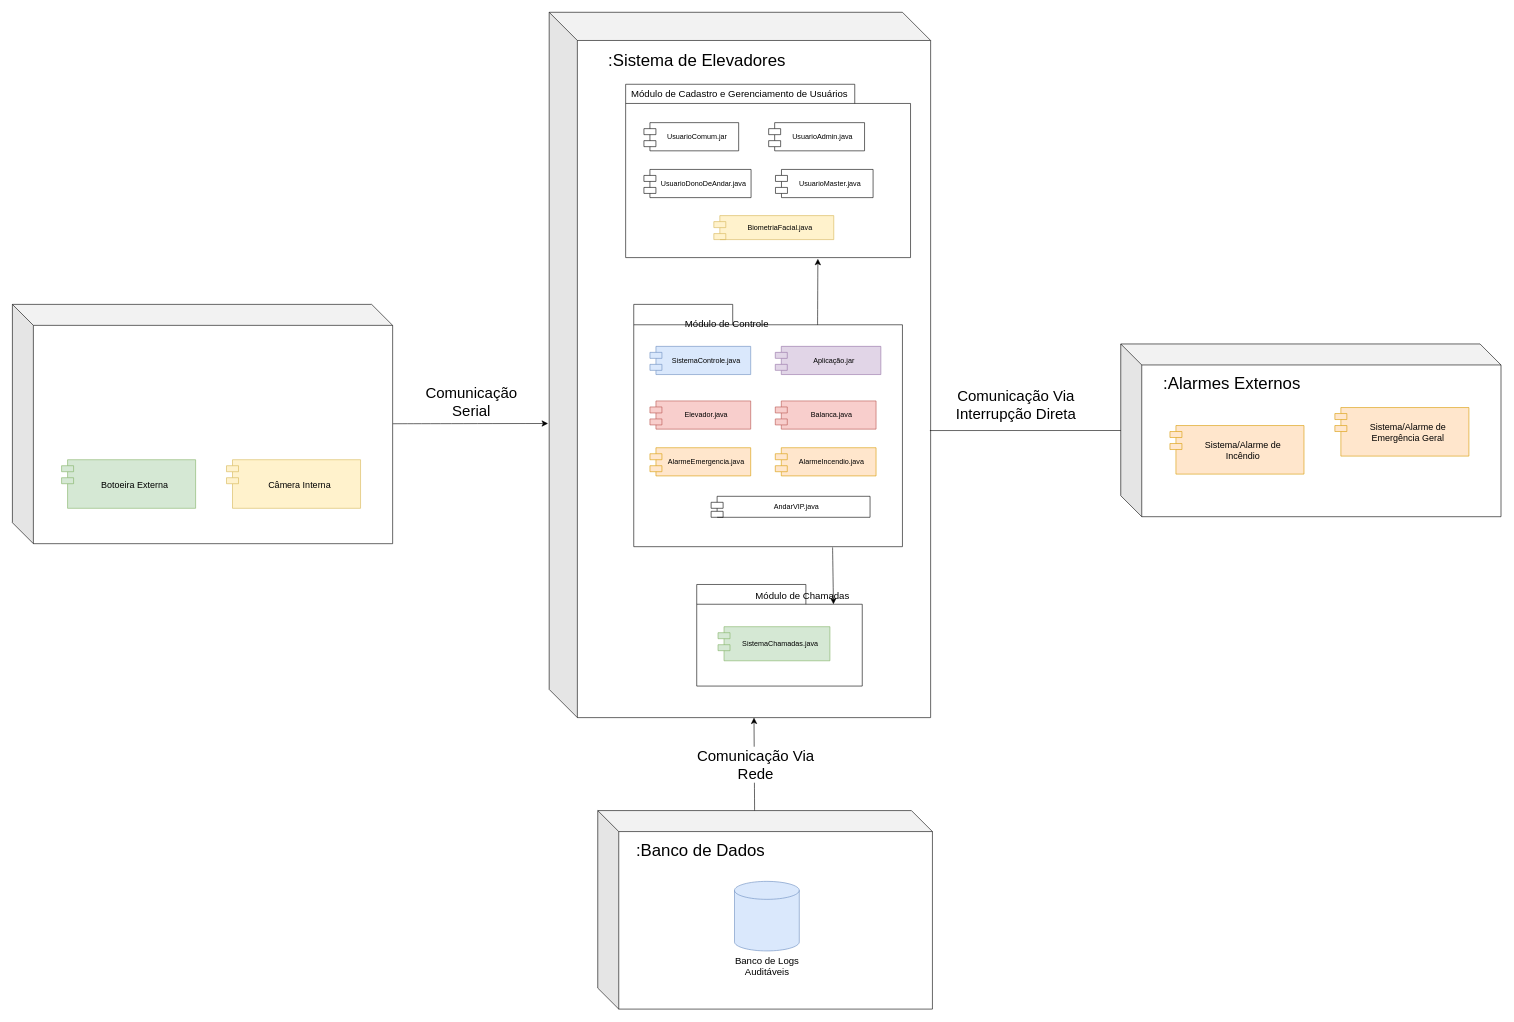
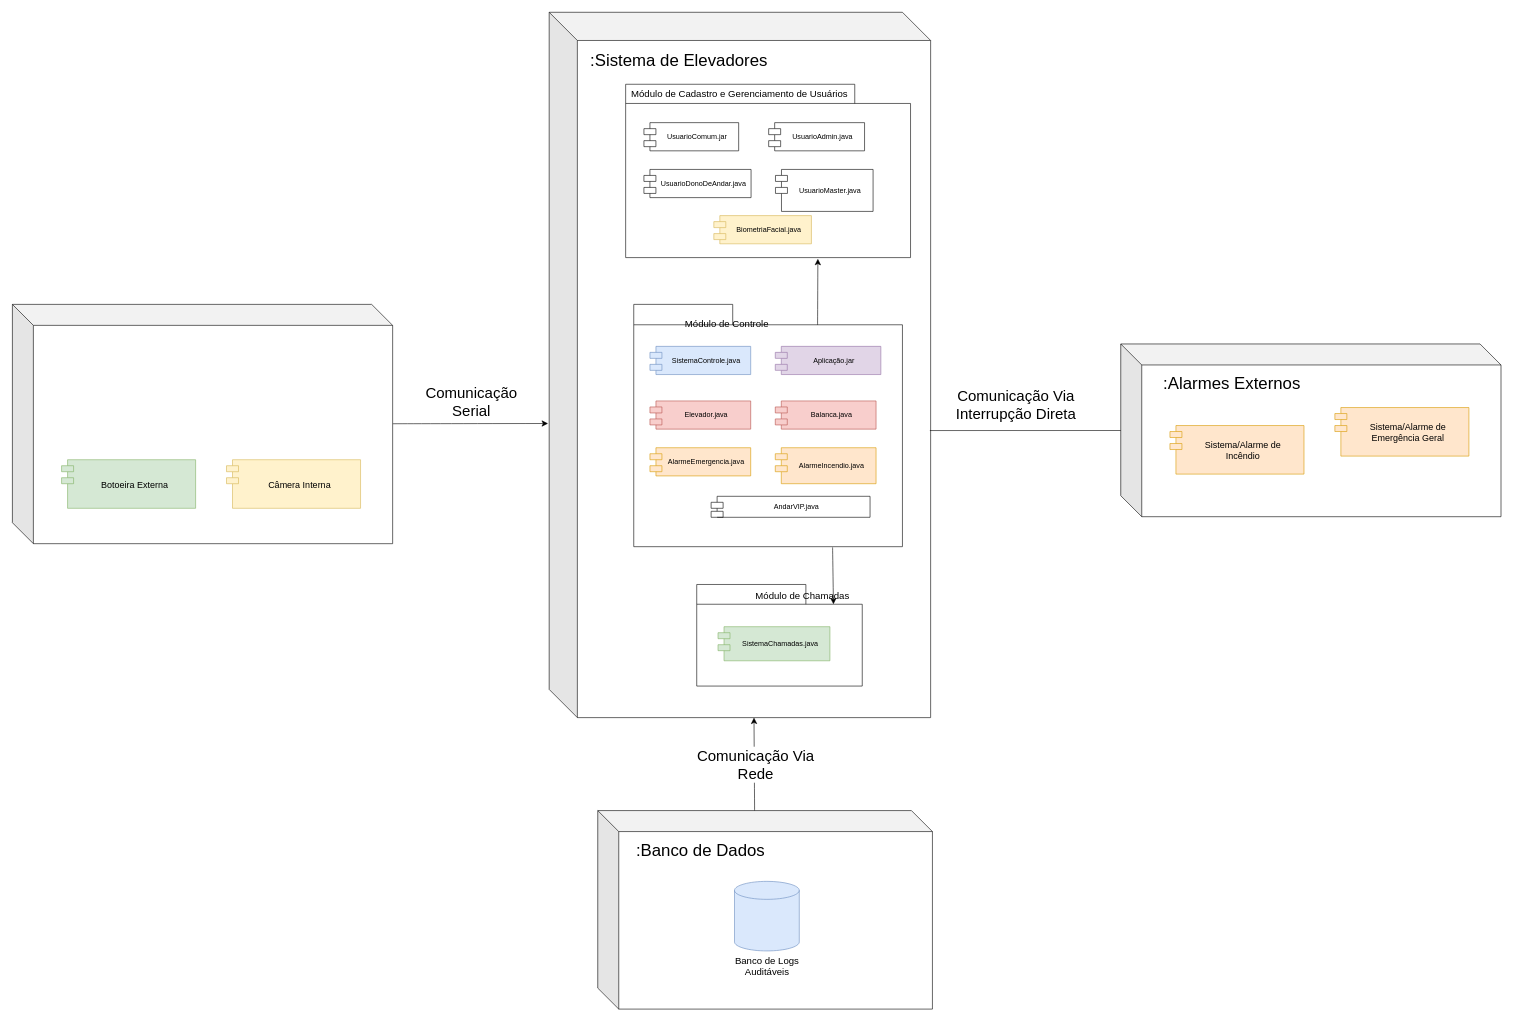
(697, 60) -> (679, 60)
(825, 184) -> (825, 191)
(774, 228) -> (763, 230)
(826, 462) -> (826, 466)
